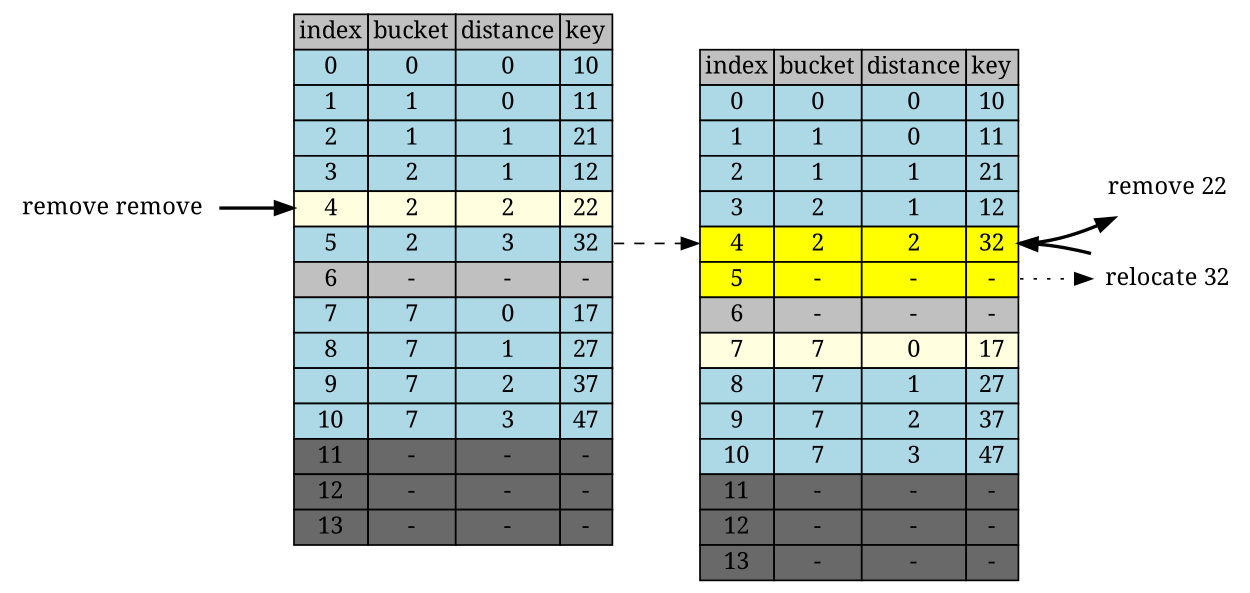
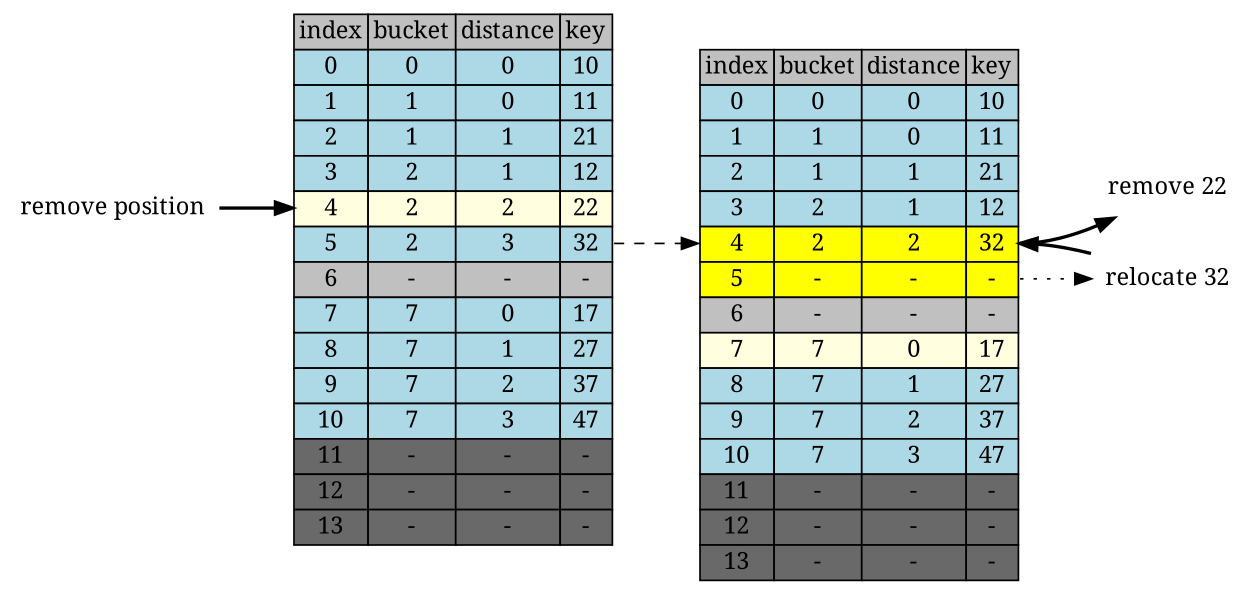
(113, 208) -> (113, 208)
